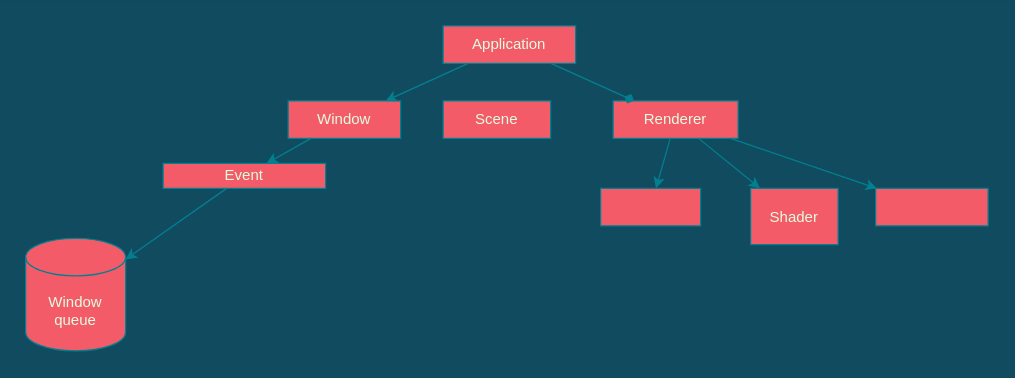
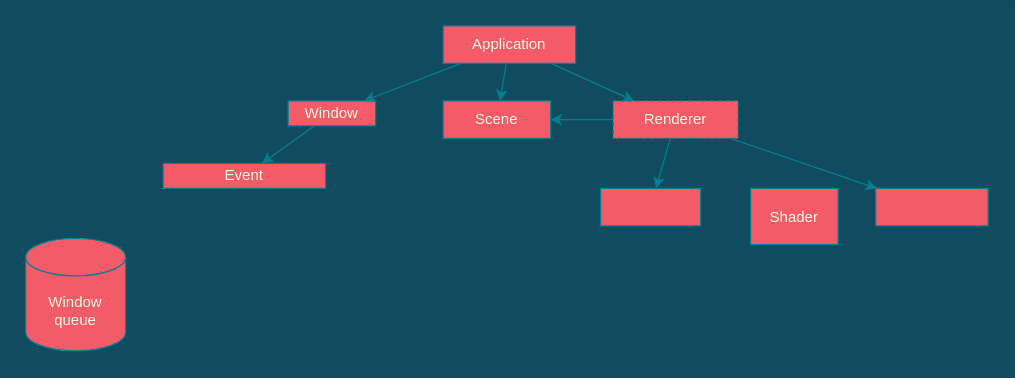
none -> (504, 78)
(624, 96) -> (625, 97)
(344, 119) -> (332, 113)
(676, 119) -> (676, 119)
(732, 165) -> (612, 119)
(180, 221) -> none
